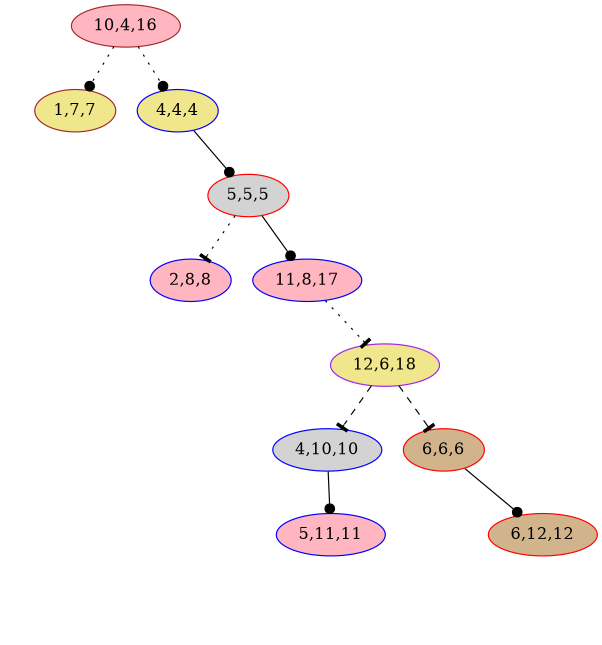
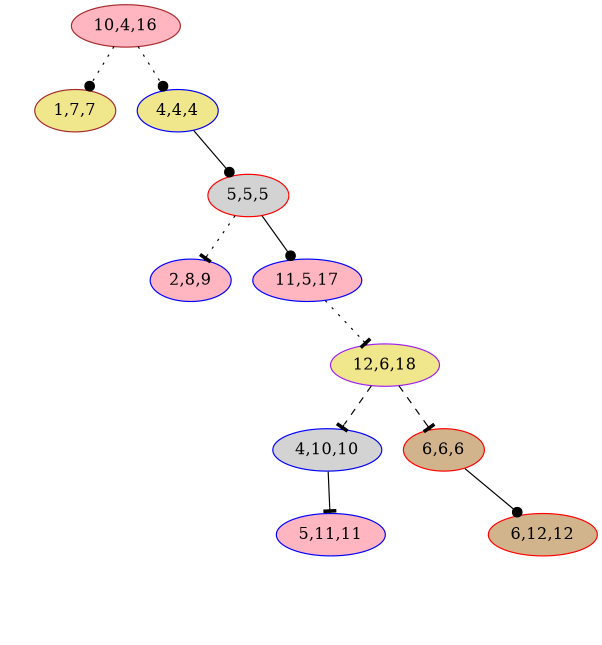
(191, 280) -> (191, 280)
(307, 280) -> (307, 280)
(329, 488) -> (329, 489)
